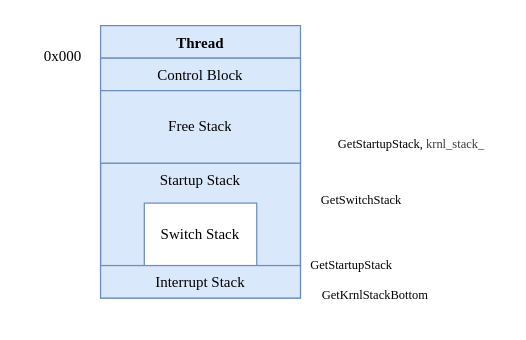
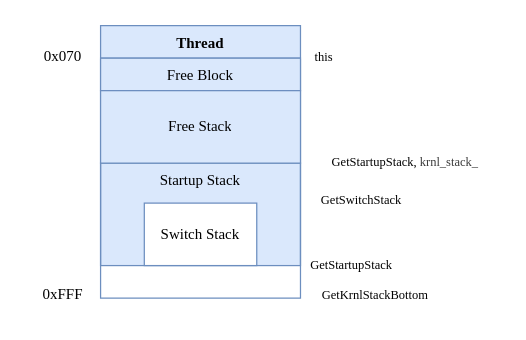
(63, 57) -> (63, 57)
none -> (324, 57)
(201, 76) -> (201, 76)
(412, 143) -> (406, 162)
(201, 282) -> none
none -> (63, 294)
